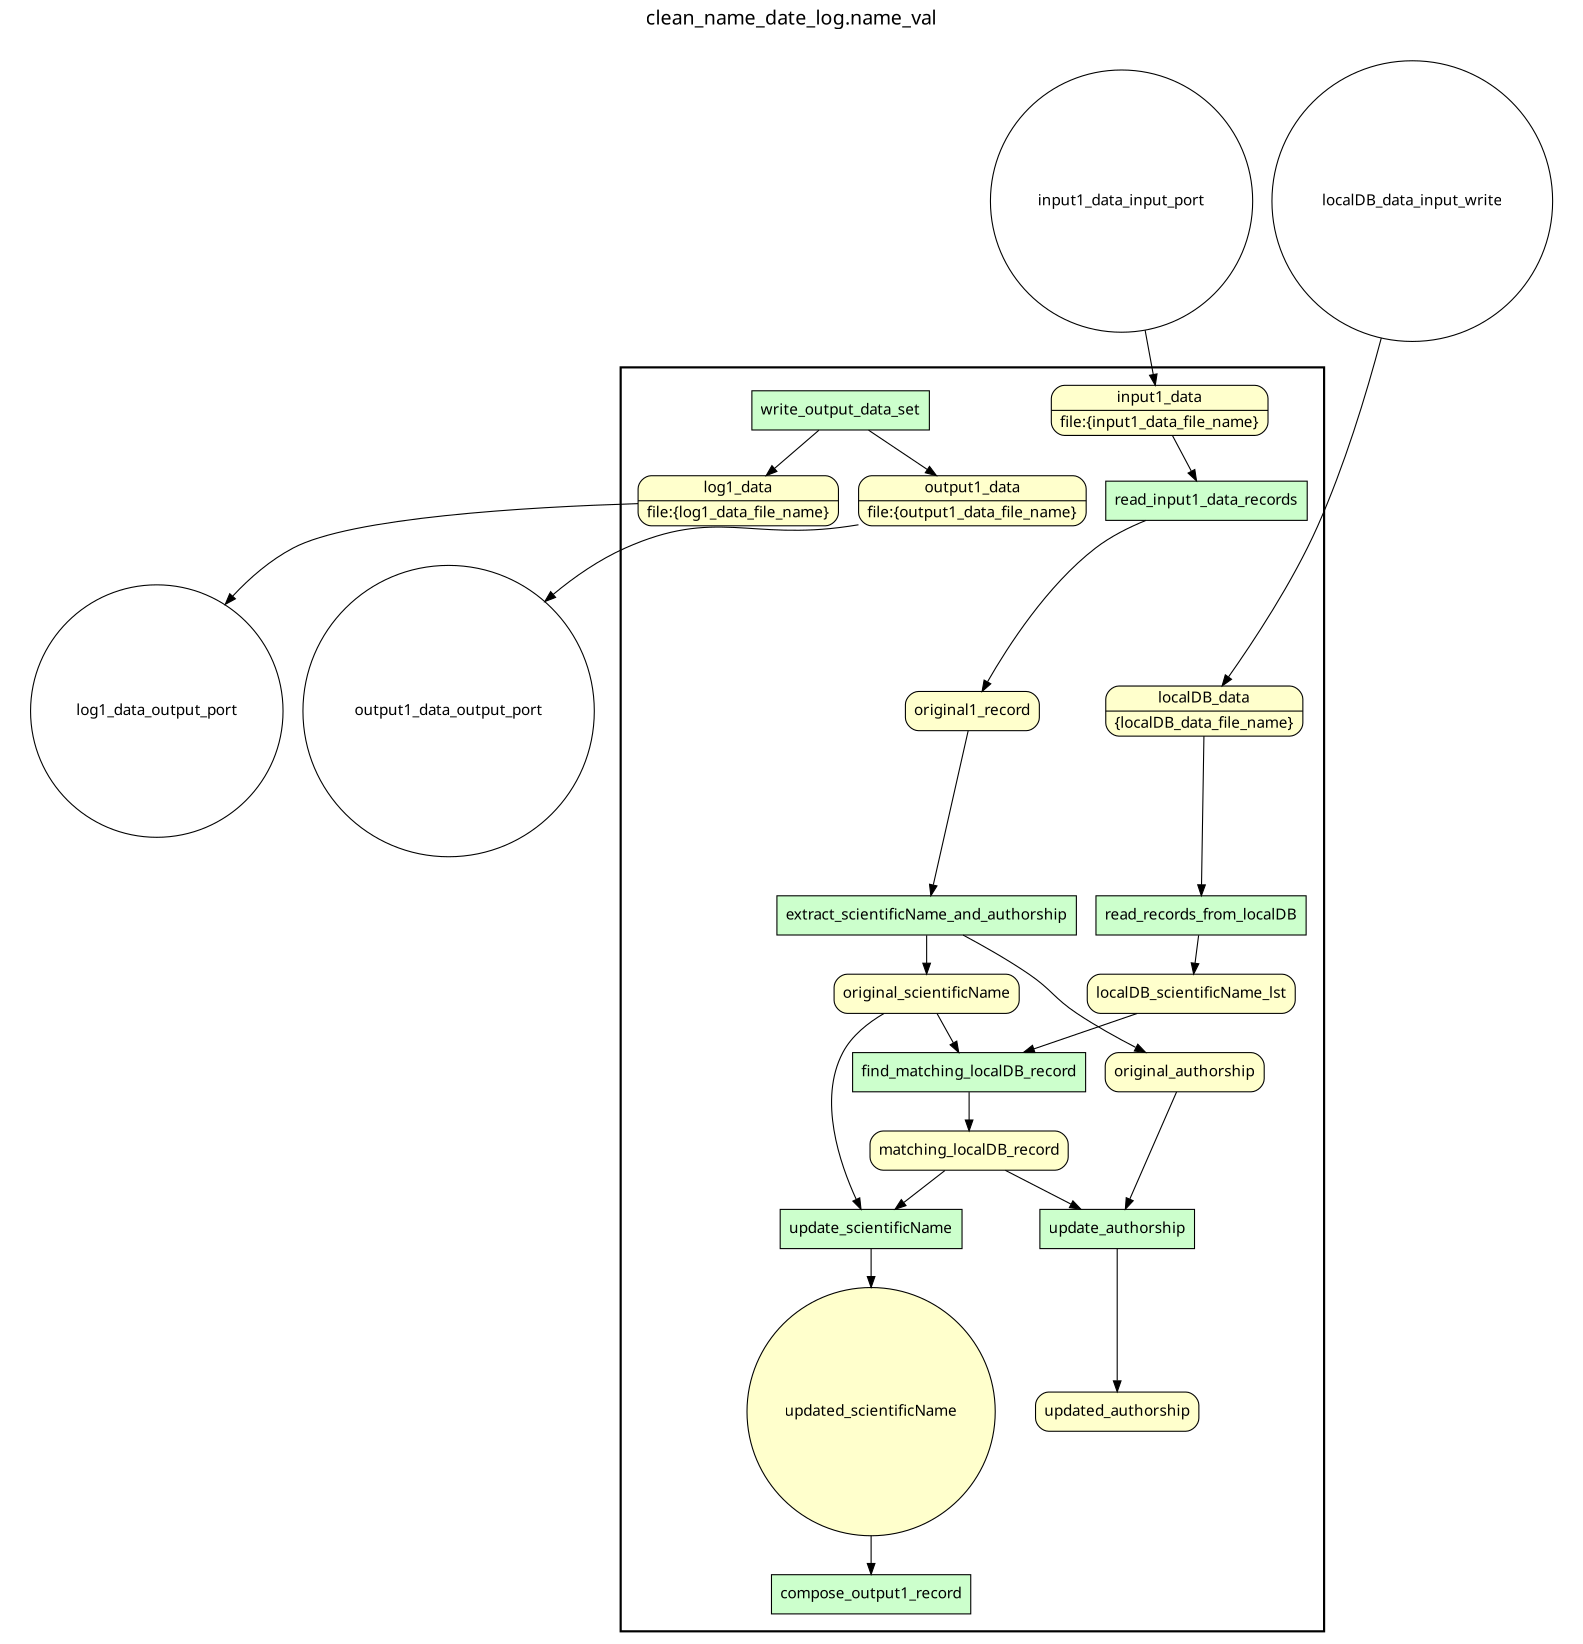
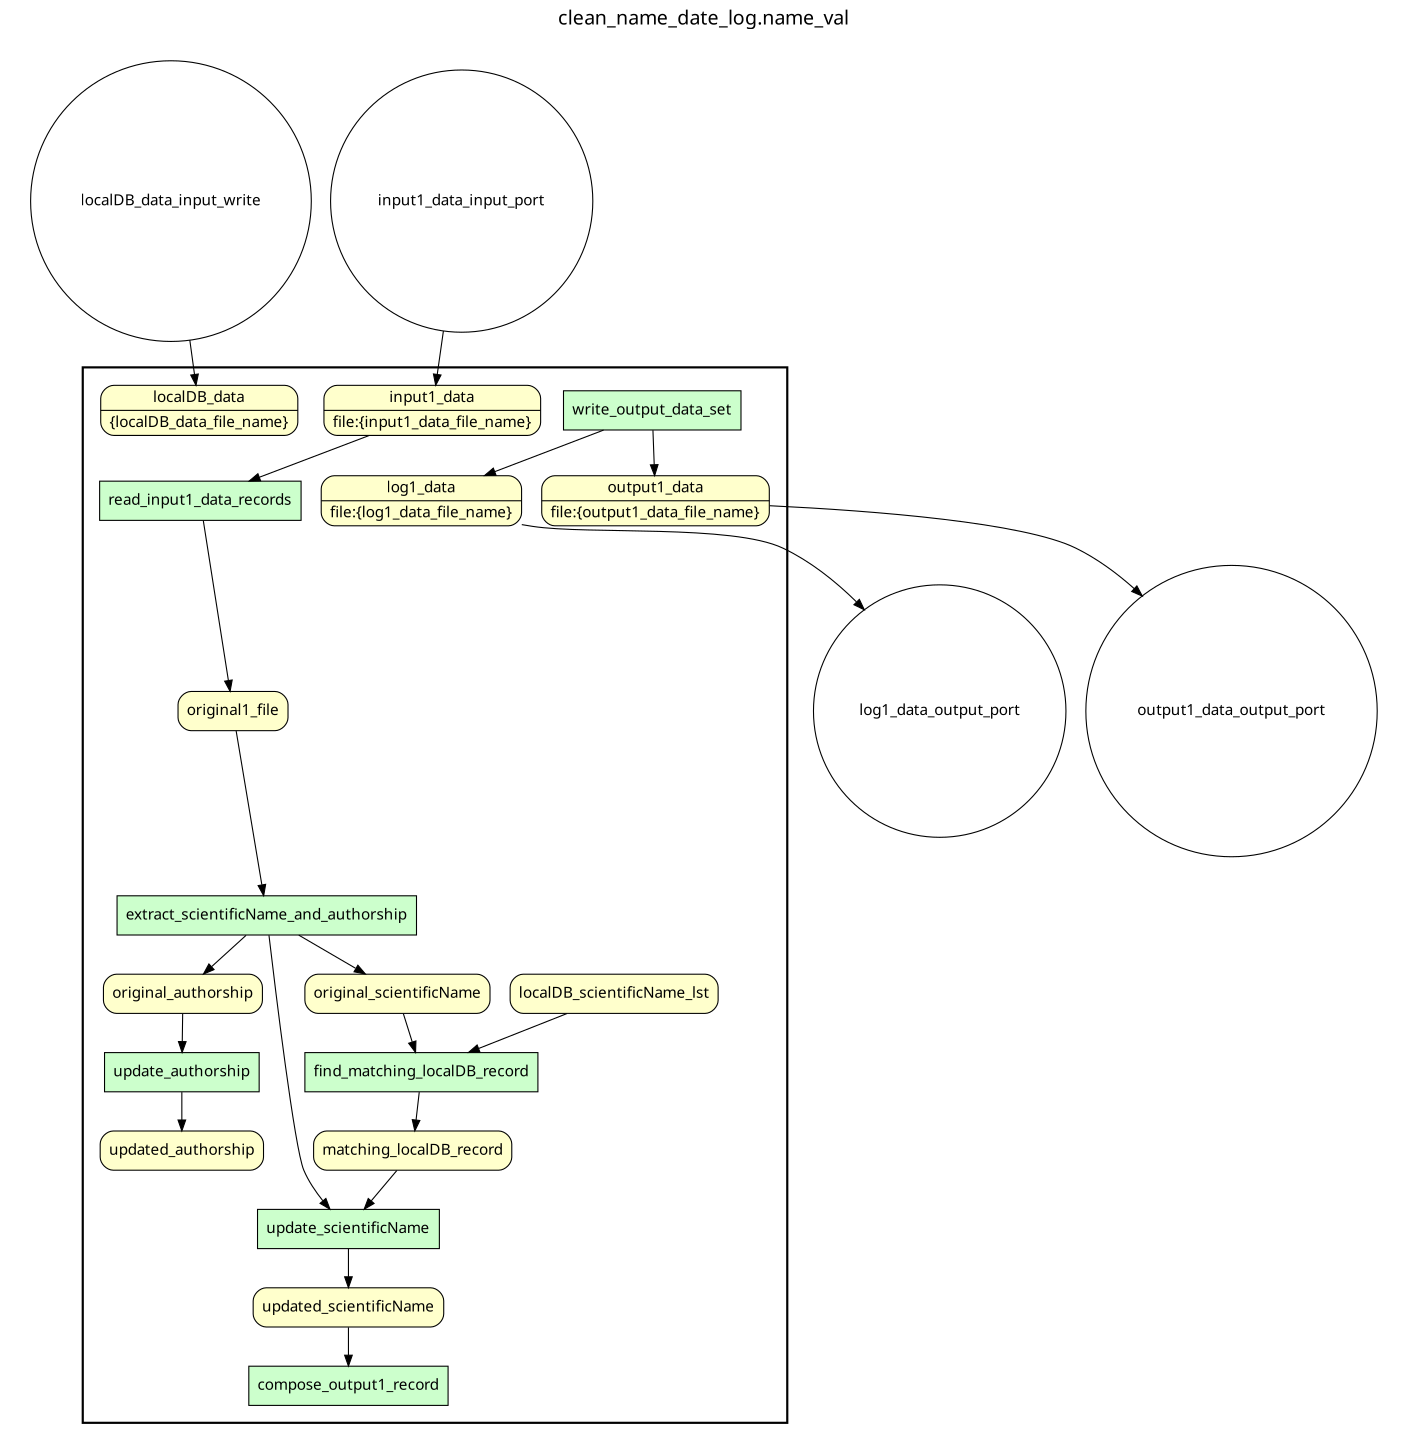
(972, 711) -> (233, 711)
(1201, 915) -> none
(832, 1098) -> (286, 1071)
(1038, 1187) -> none
(871, 1412) -> (348, 1307)
